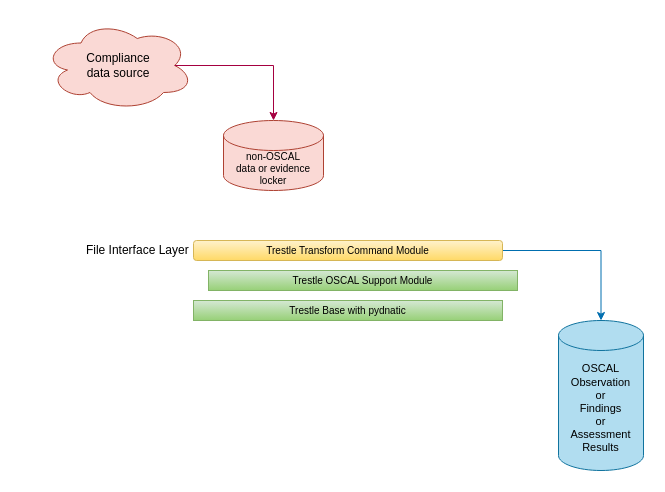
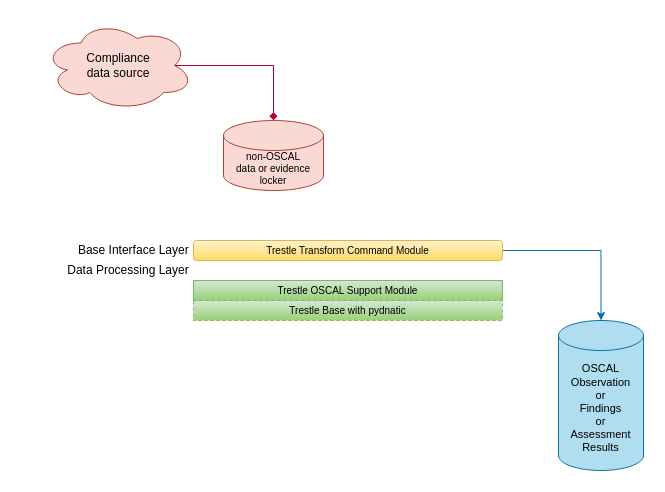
(274, 112) -> (274, 111)
(132, 251) -> (128, 251)
none -> (107, 271)
(363, 281) -> (348, 291)
(348, 311) -> (348, 311)
